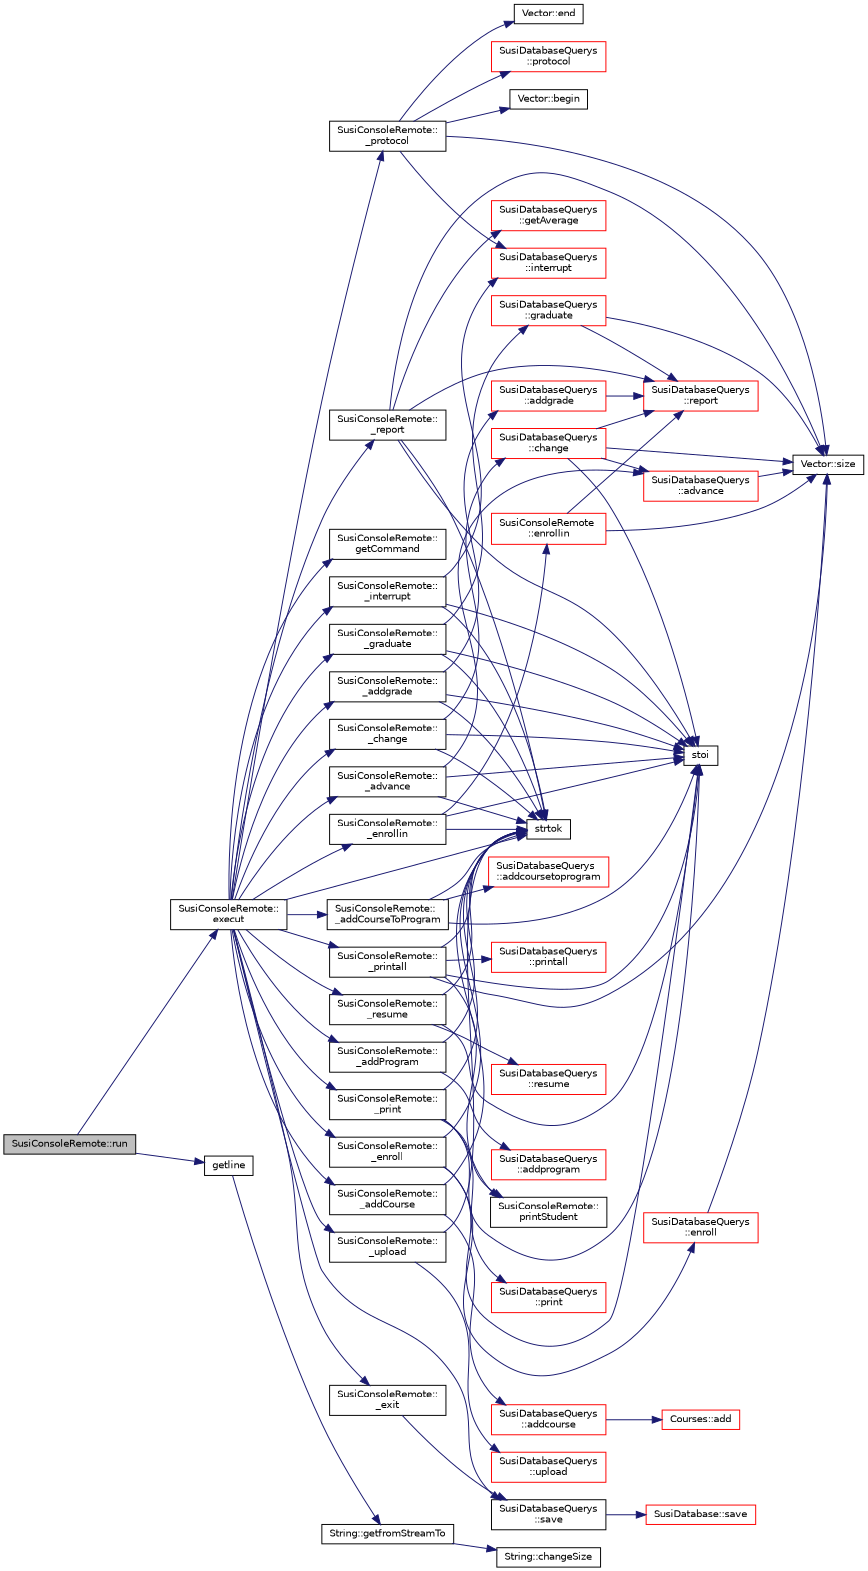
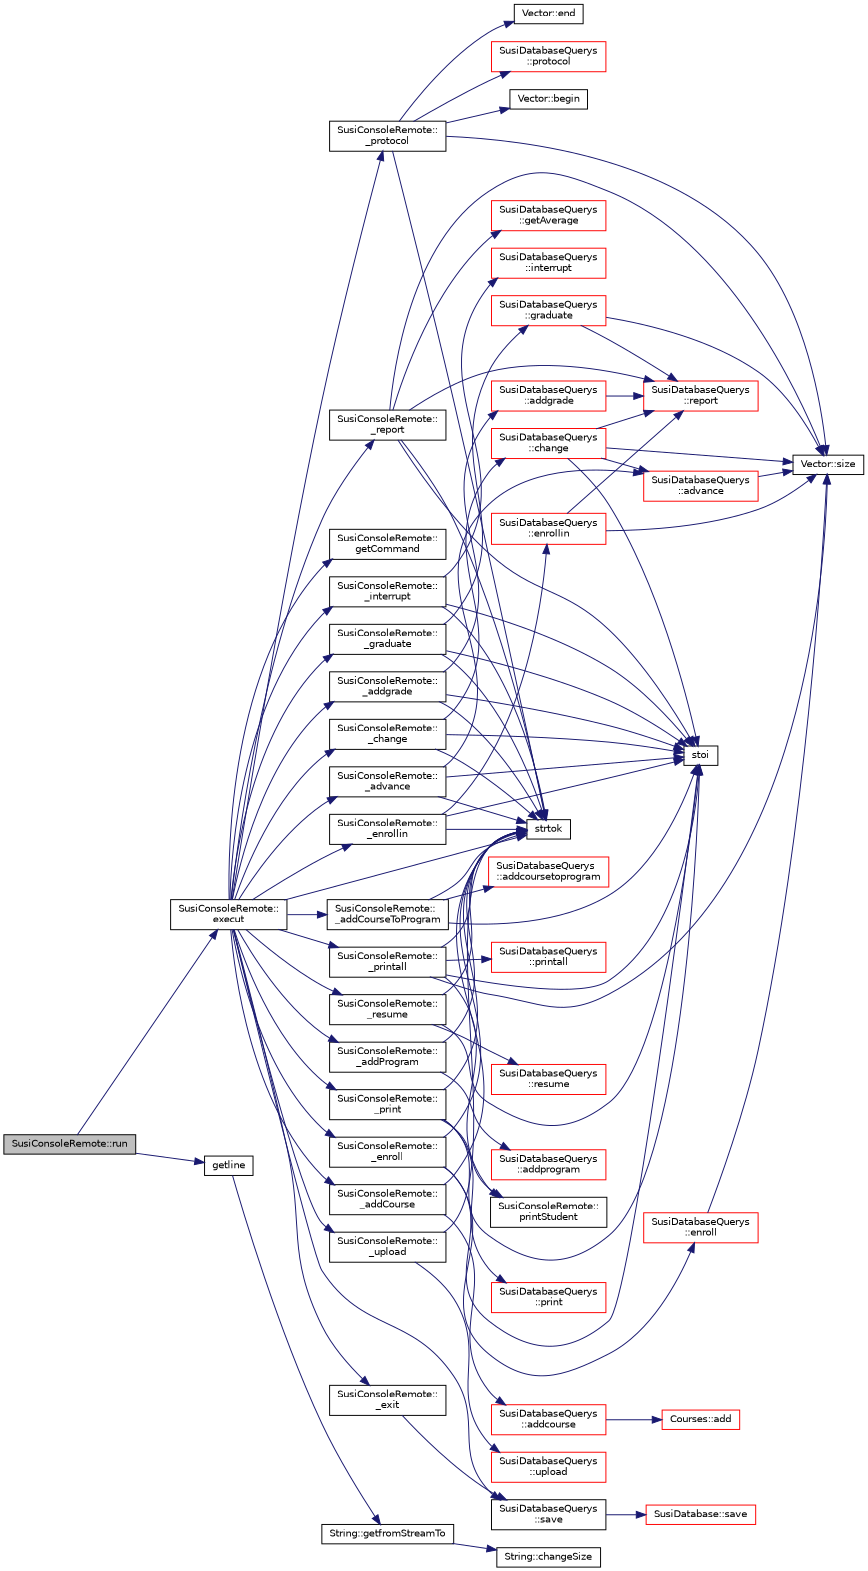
(445, 202) -> (464, 447)
(549, 529) -> (549, 529)
